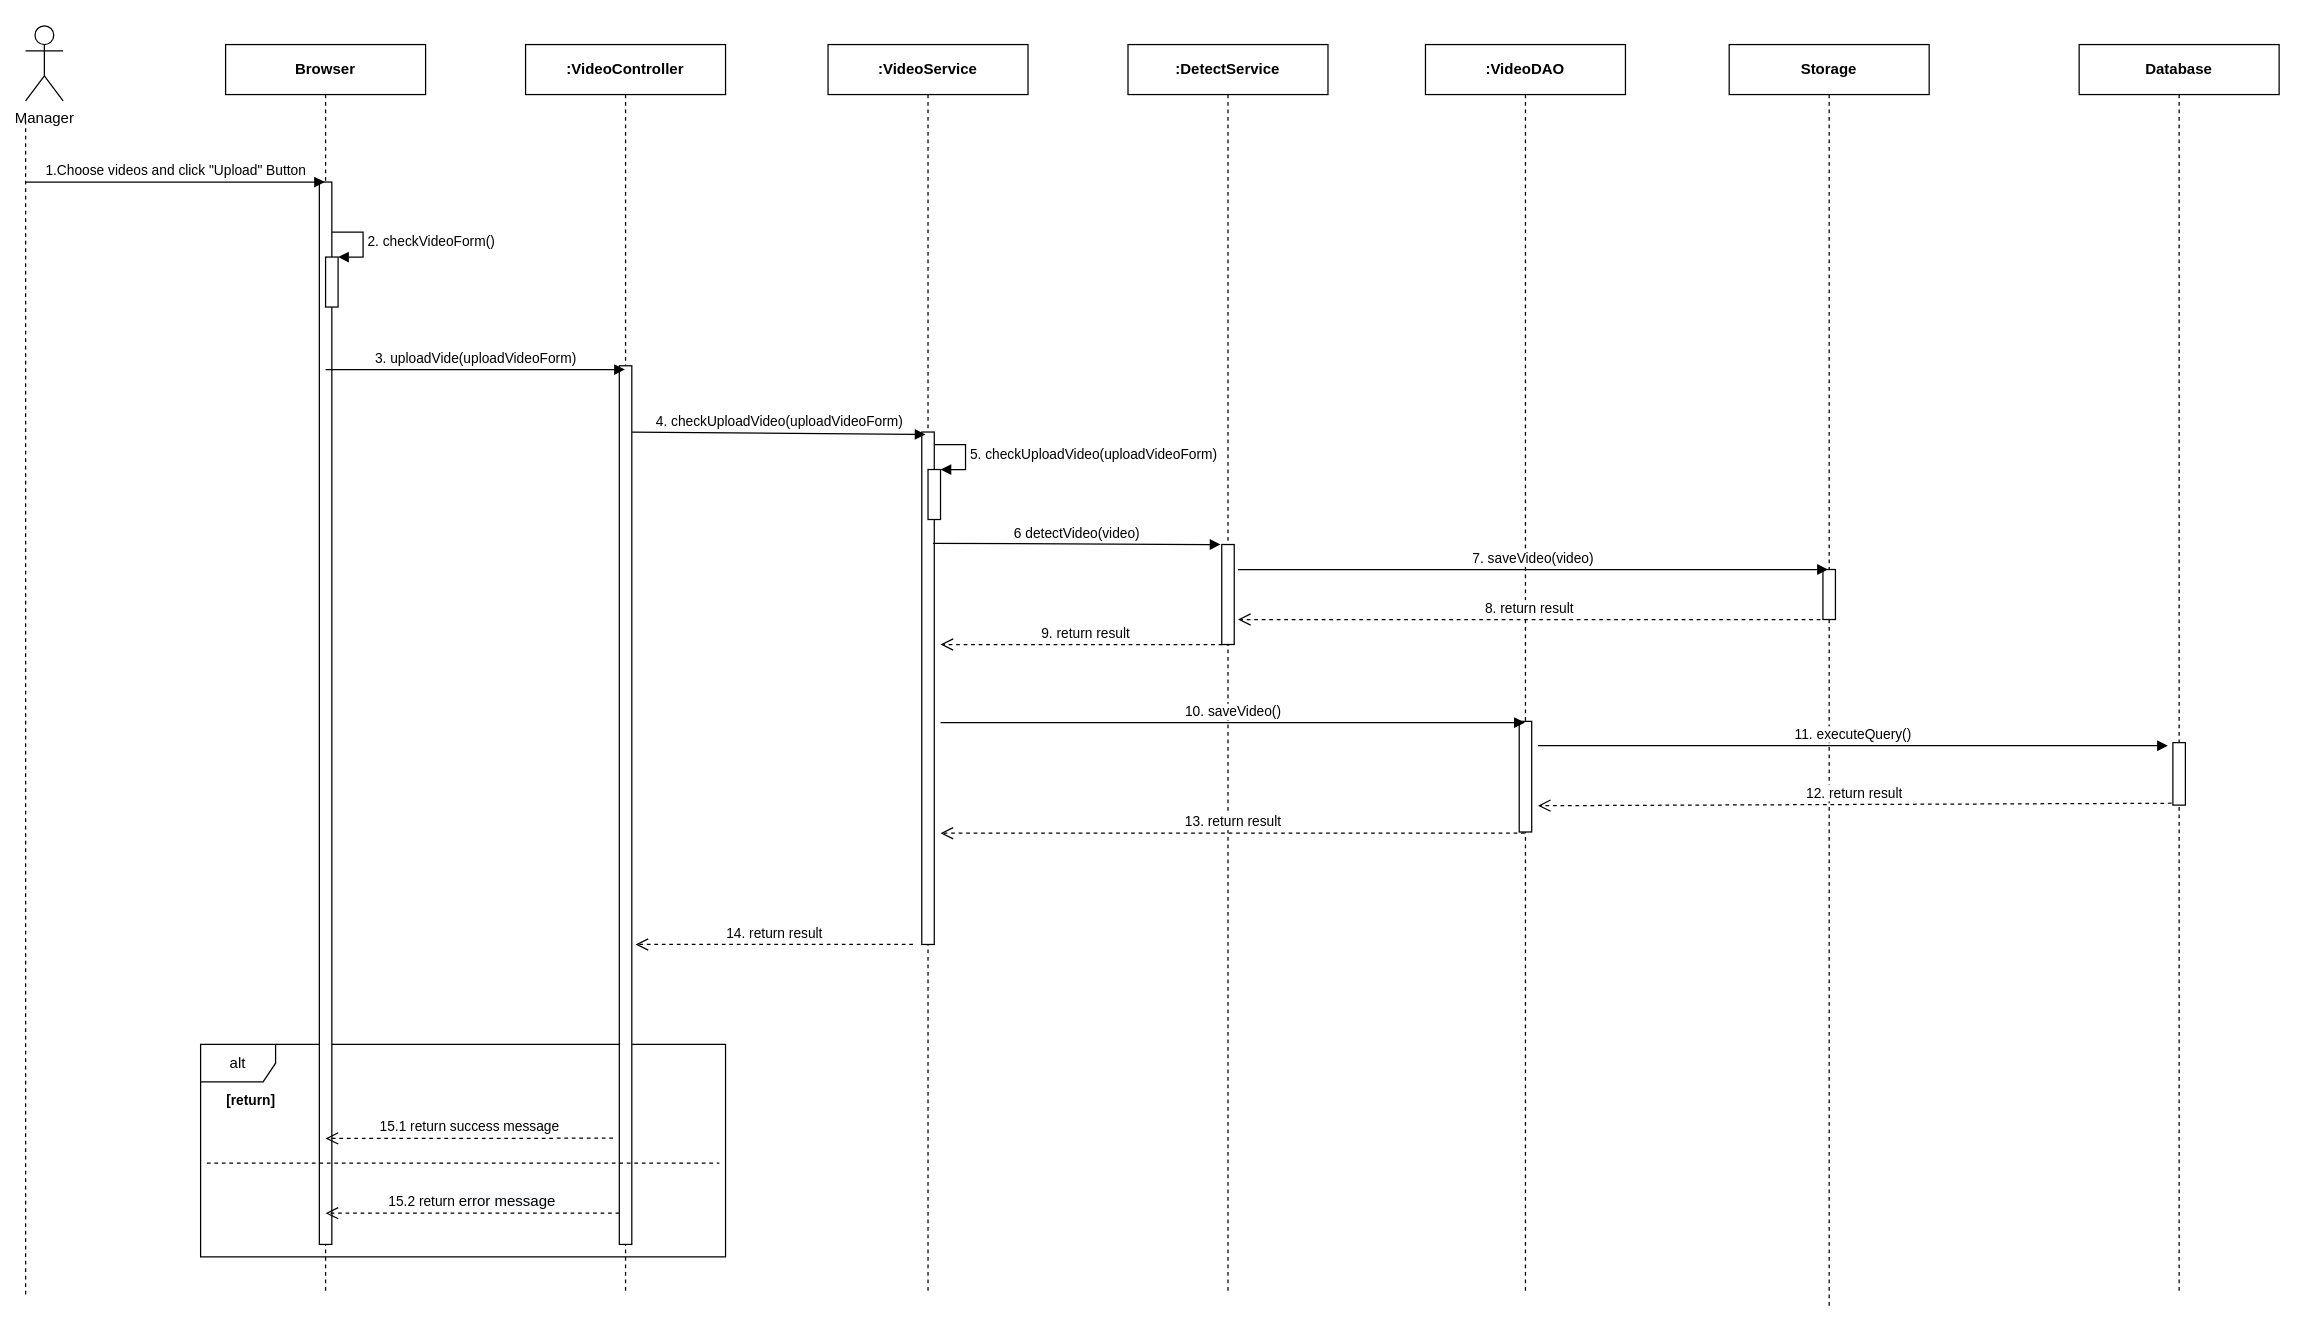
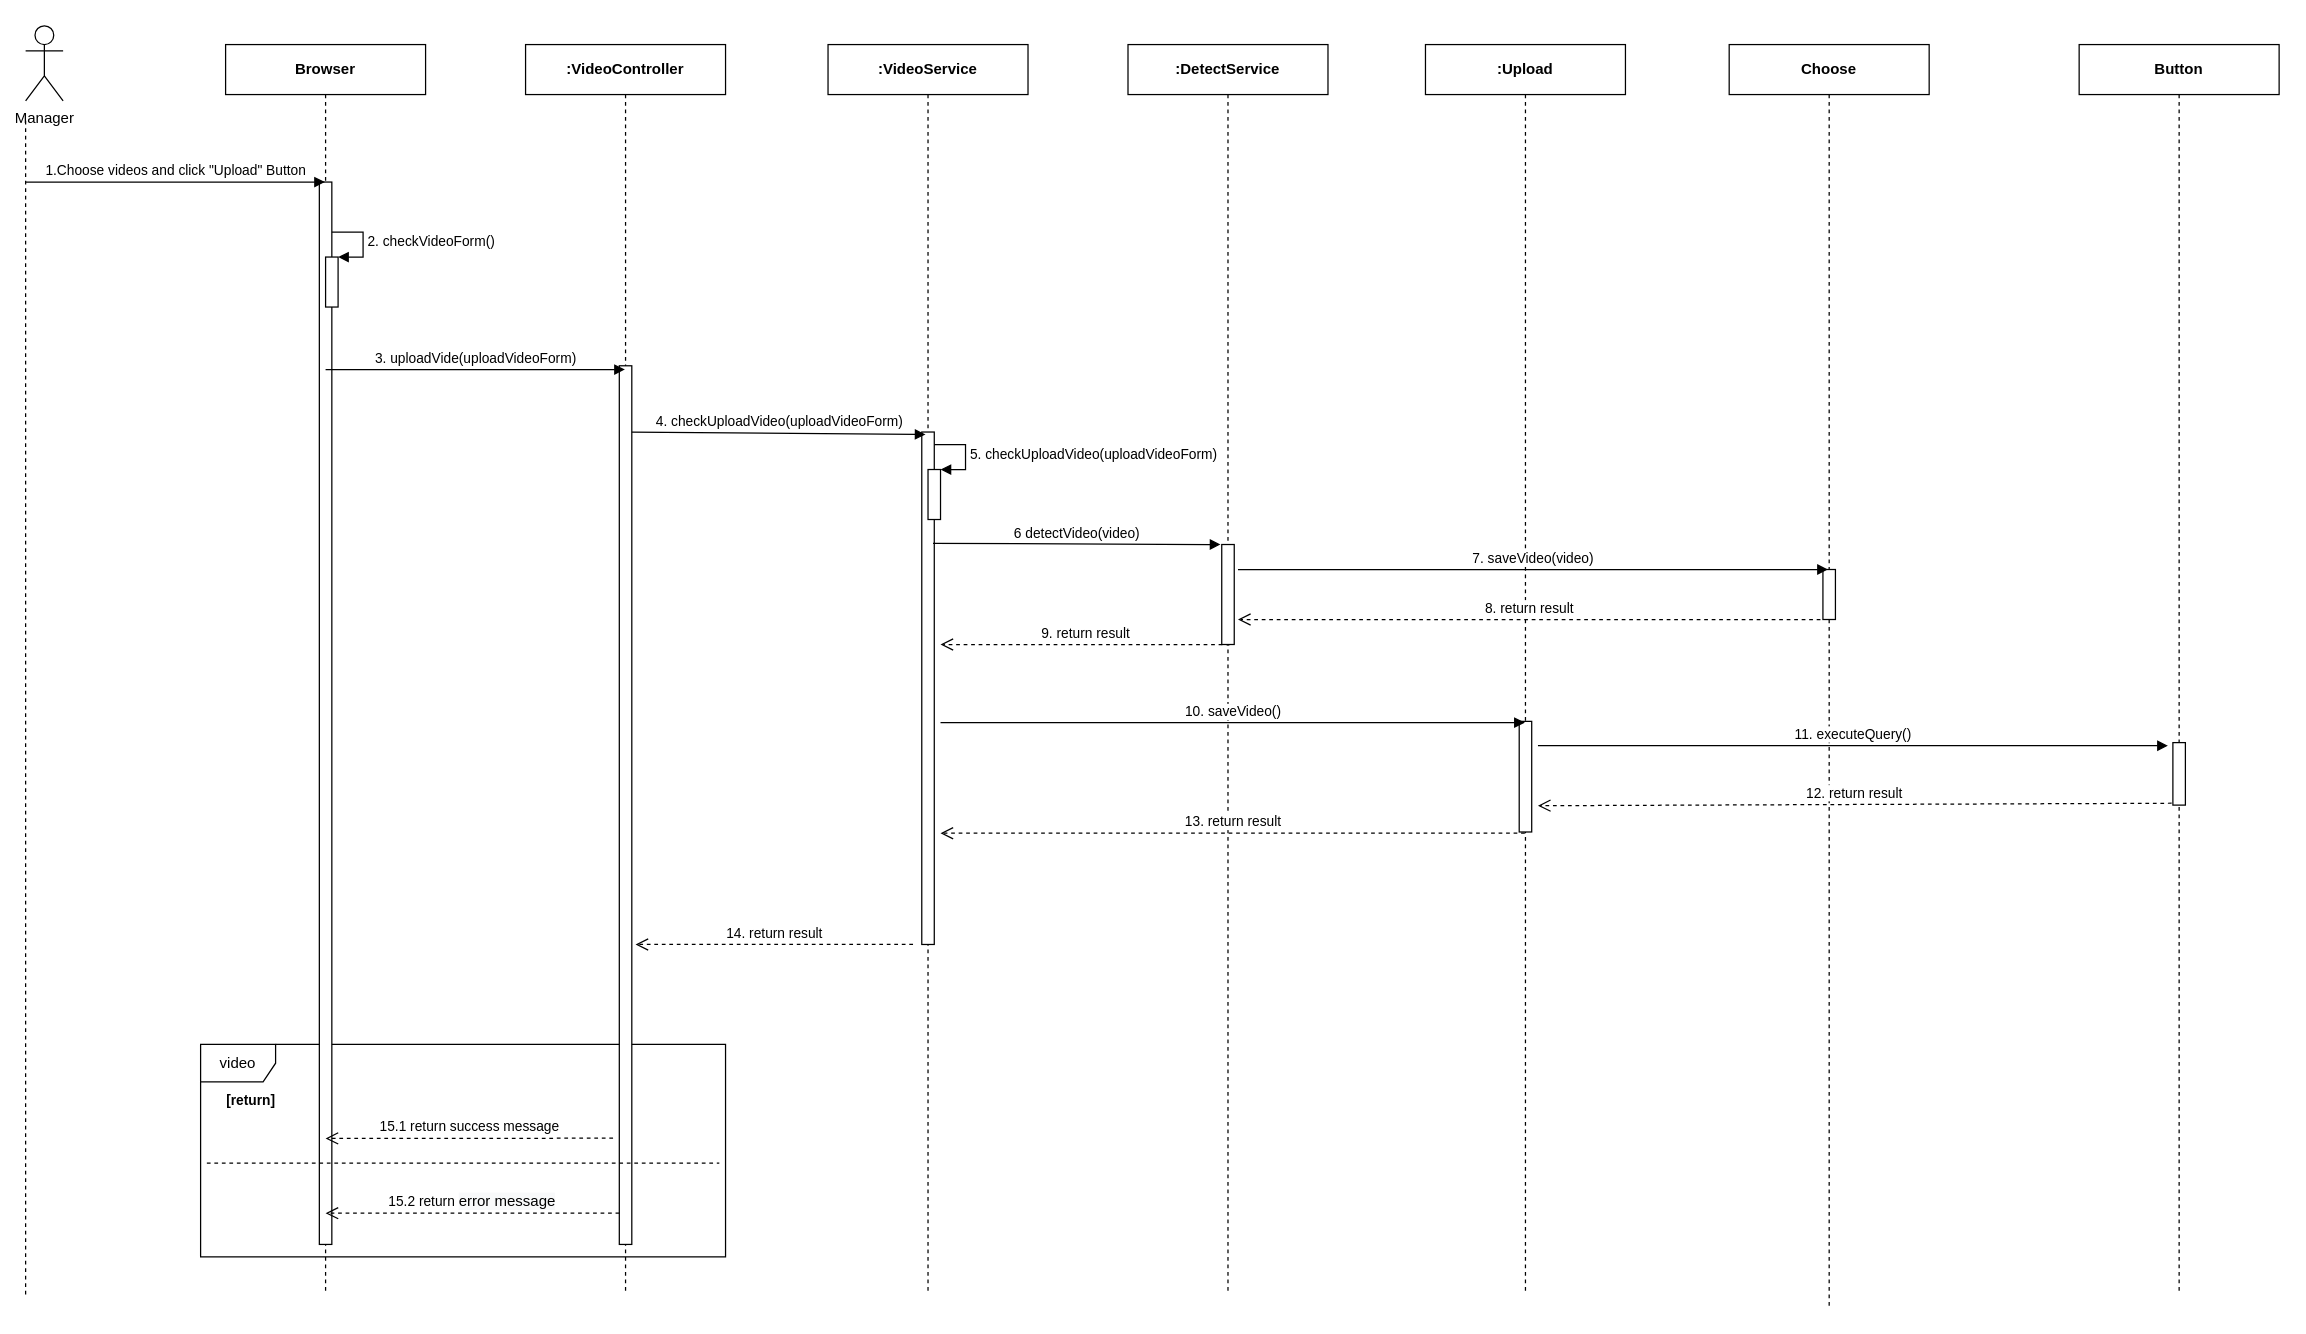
(1526, 69) -> (1526, 69)
(1829, 69) -> (1829, 69)
(2179, 69) -> (2179, 69)
(238, 1063) -> (238, 1063)
